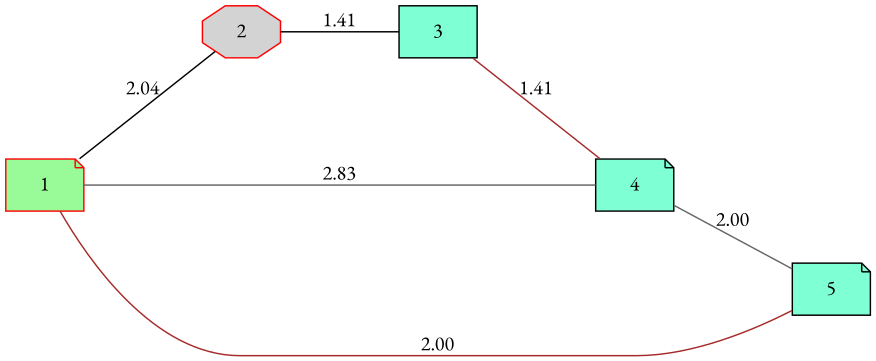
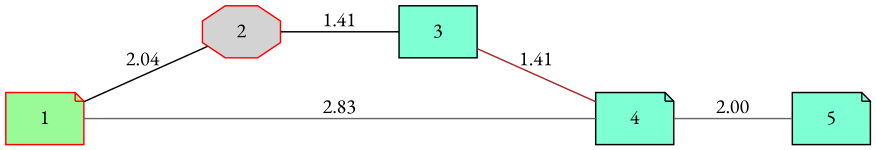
(400, 356) -> none
